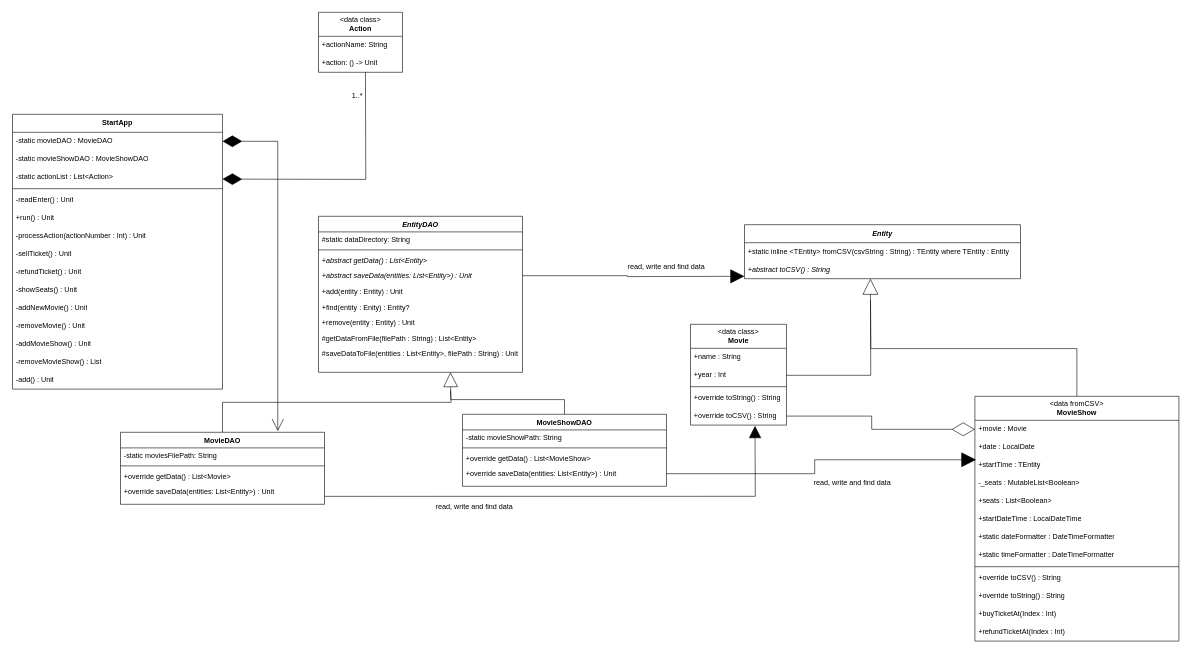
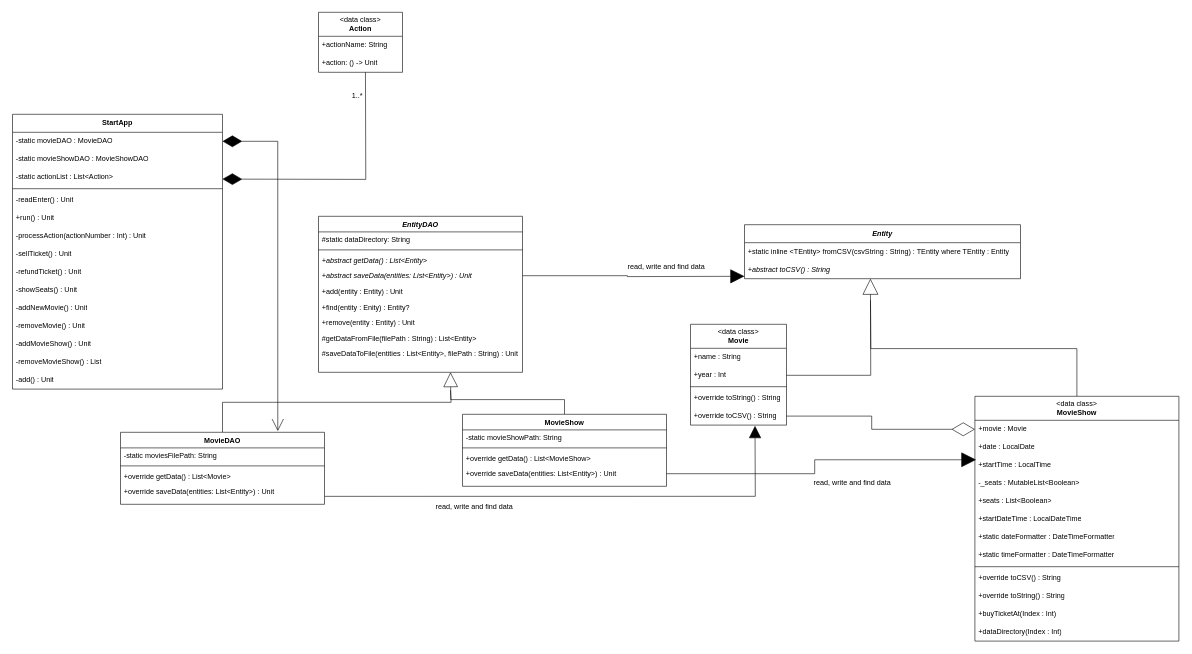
(1077, 408) -> (1077, 408)
(564, 422) -> (564, 422)
(1014, 465) -> (1017, 465)
(1031, 632) -> (1029, 632)
